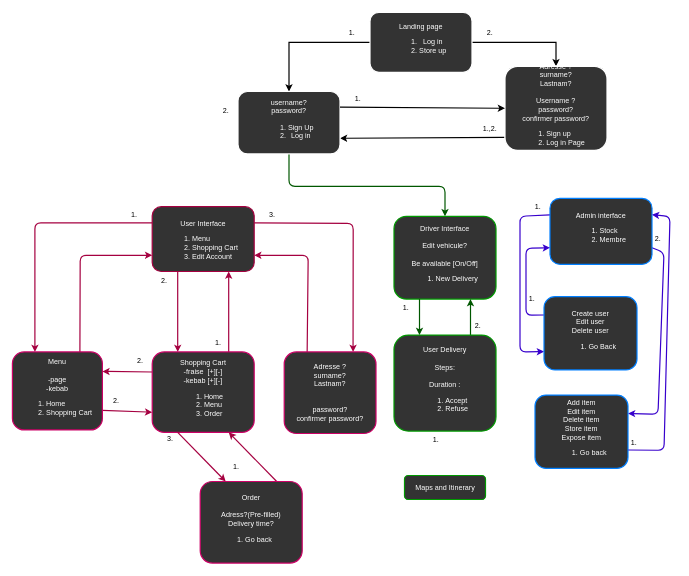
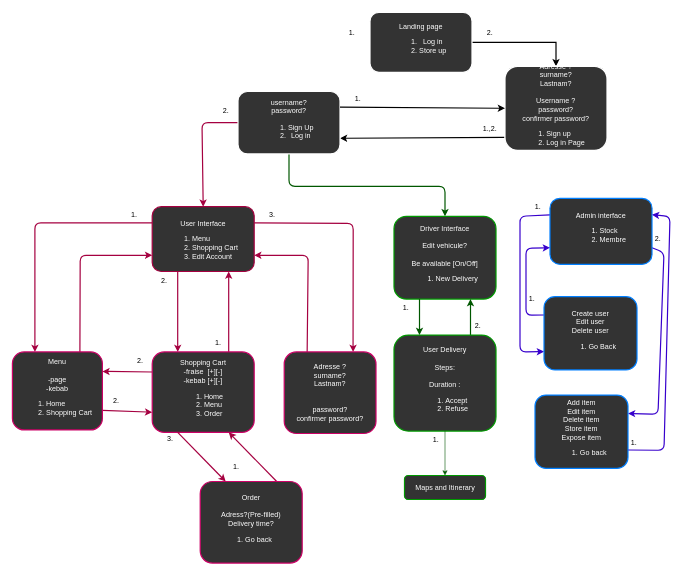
(308, 42) -> none
none -> (202, 145)
none -> (445, 470)
